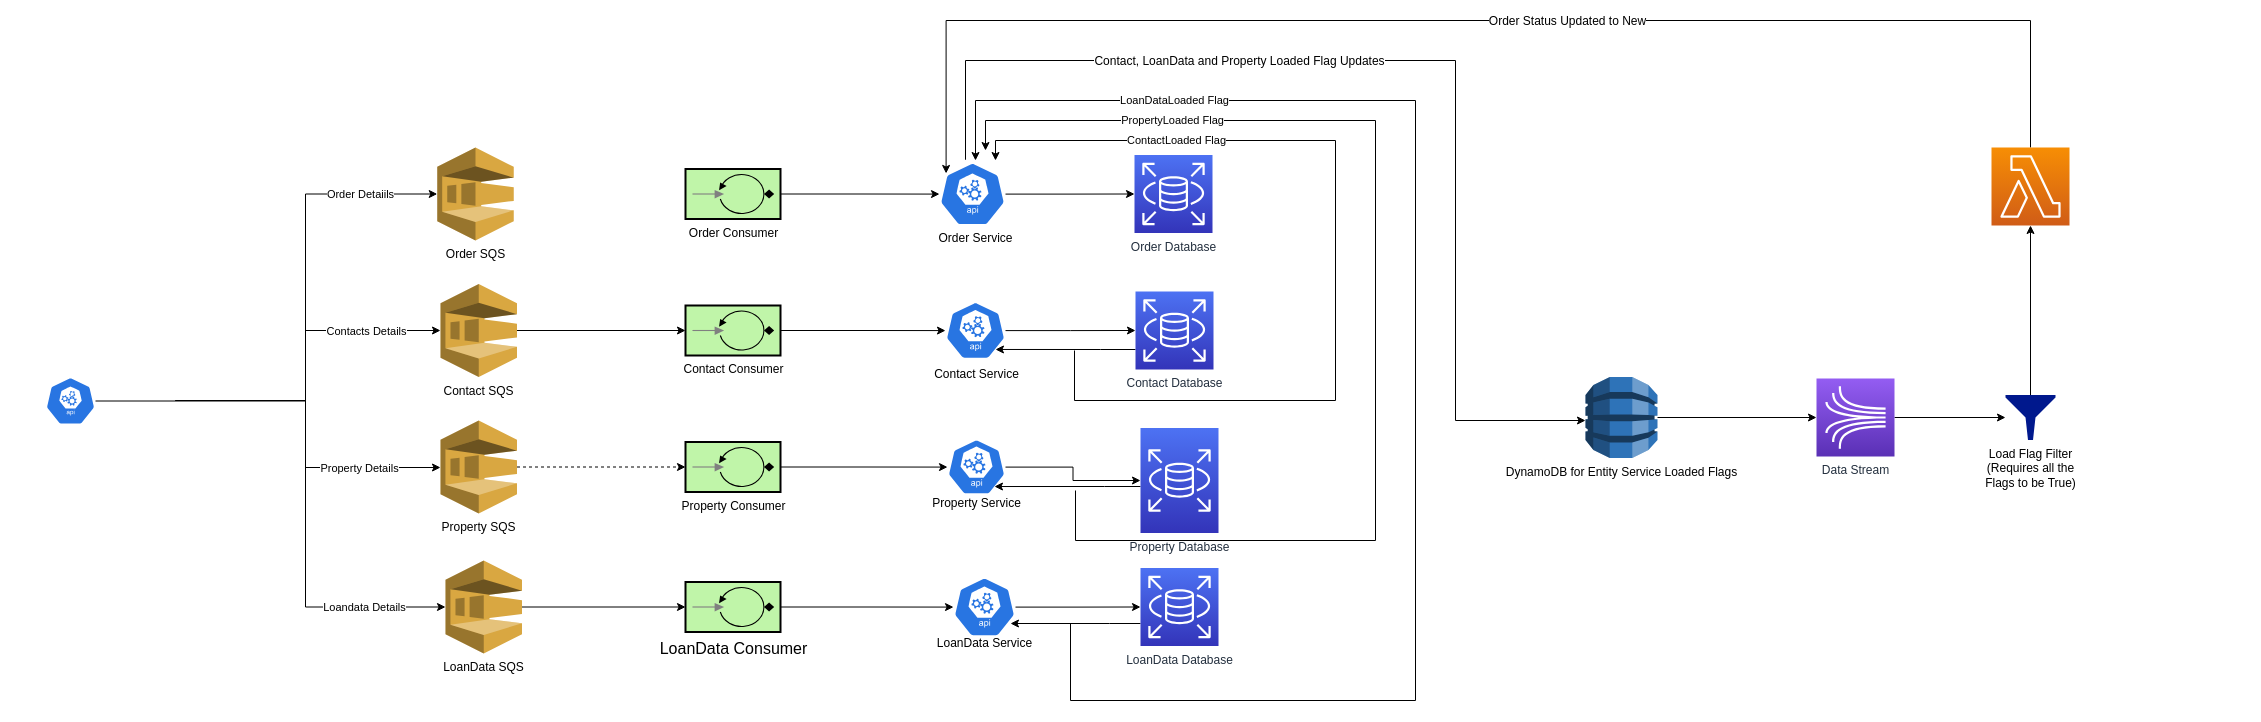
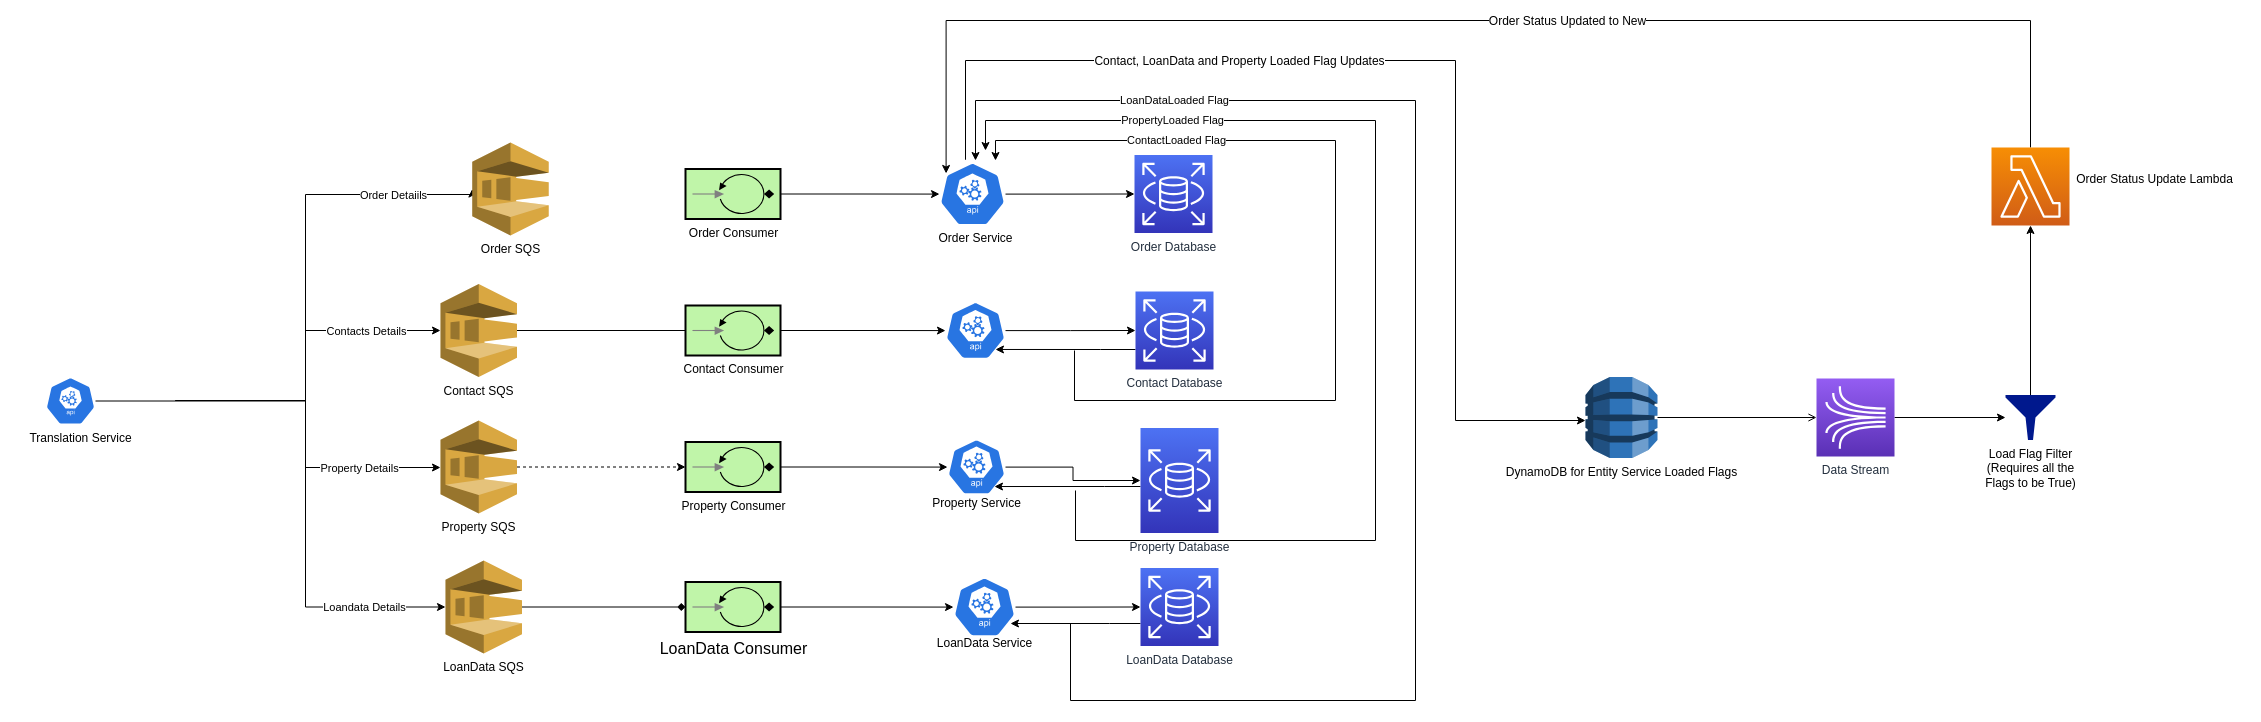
none -> (2155, 179)
(476, 194) -> (511, 189)
(677, 331) -> (680, 331)
(977, 375) -> none
(1808, 418) -> (1809, 418)
none -> (81, 438)
(677, 607) -> (676, 607)
